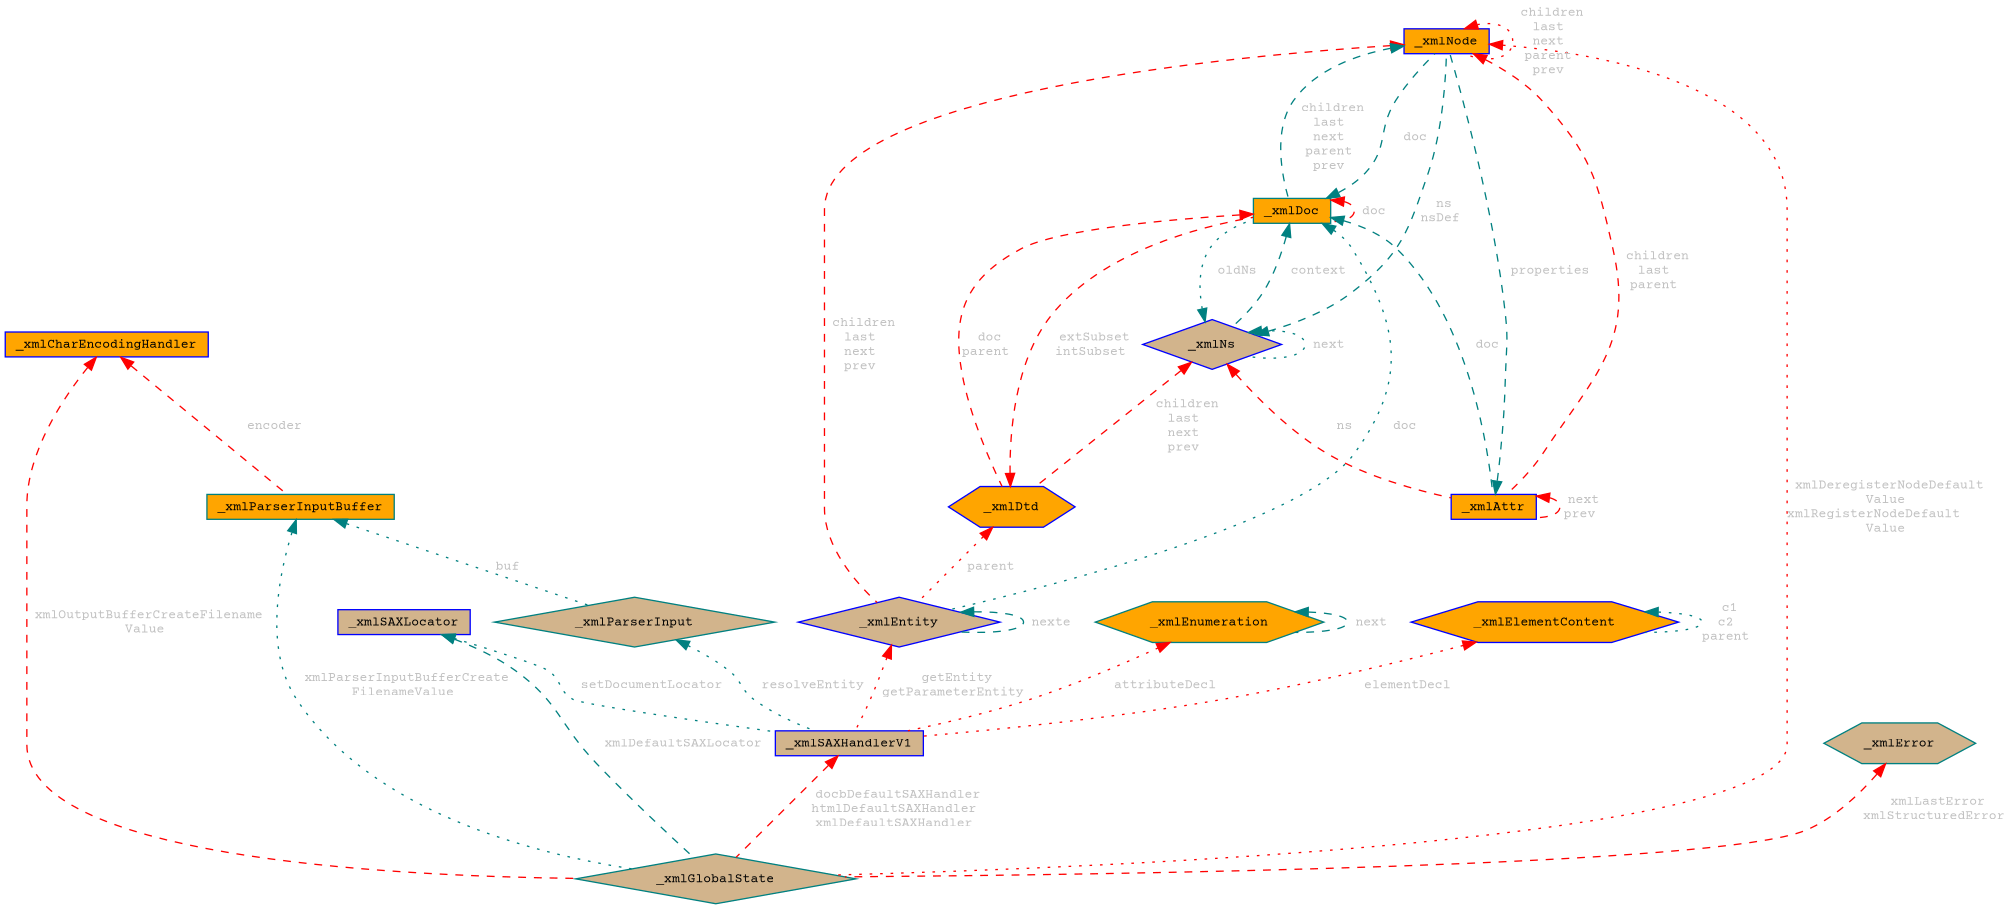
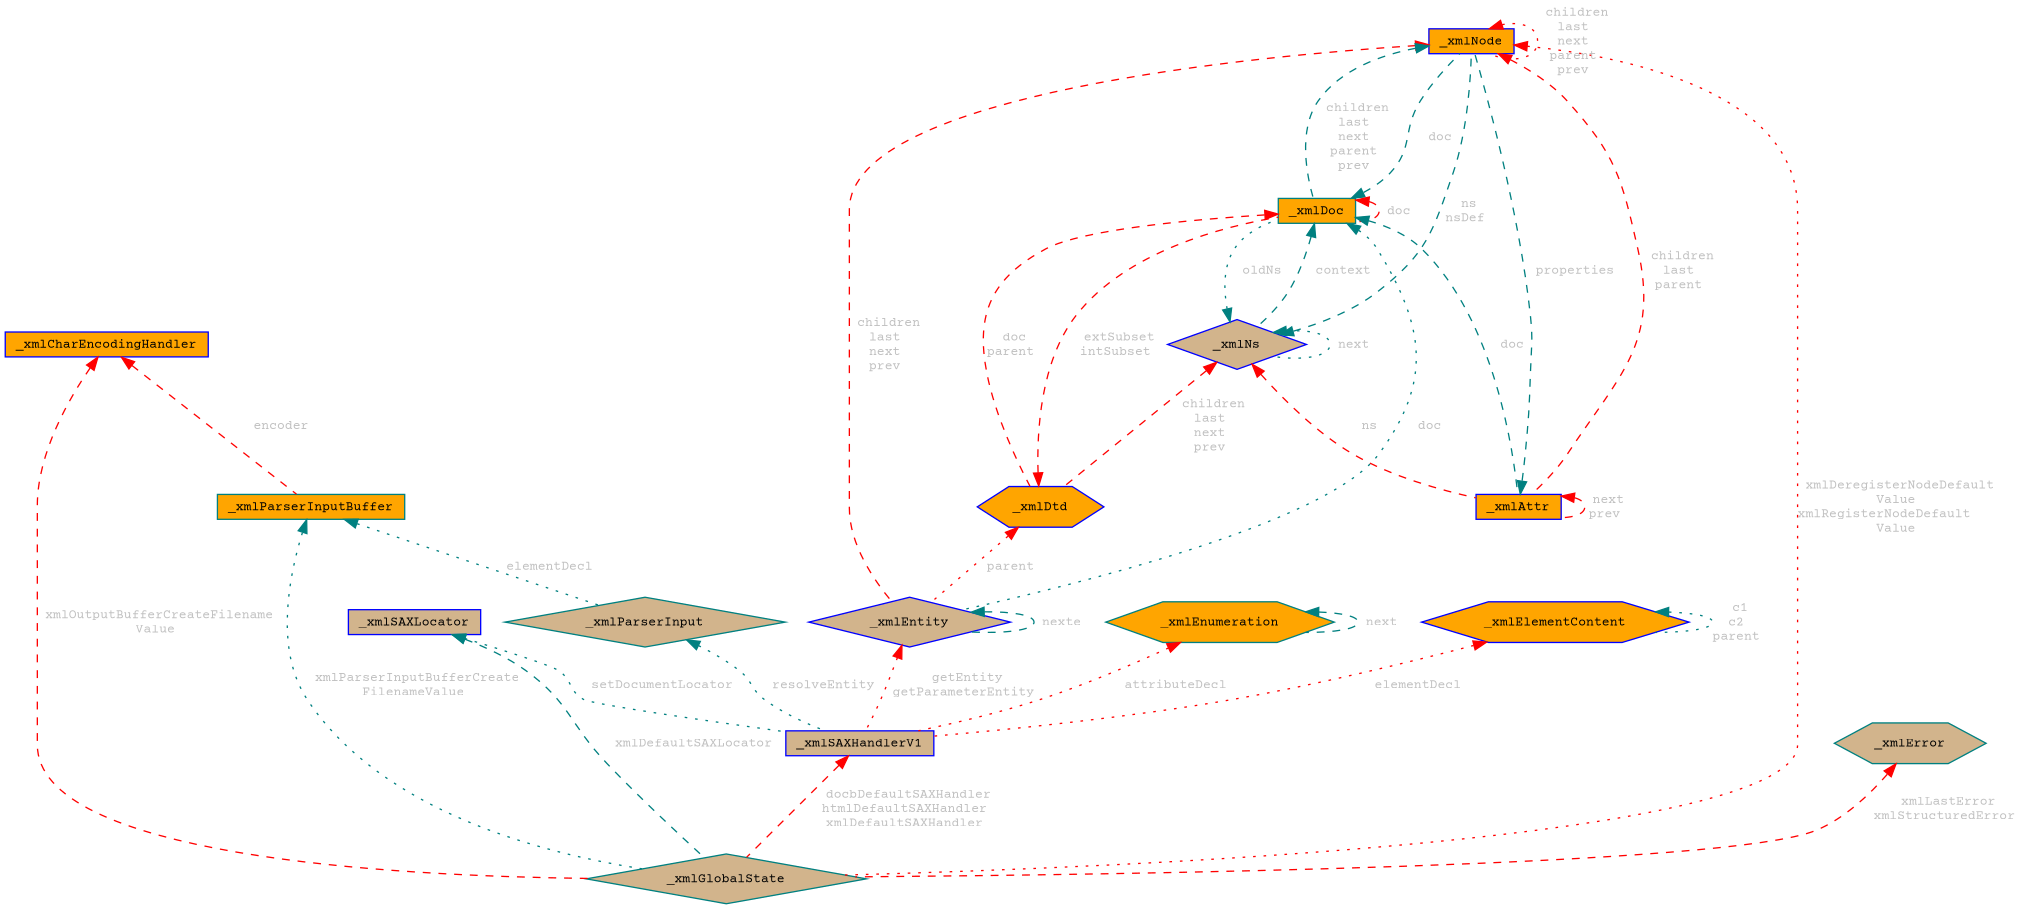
(504, 566) -> (546, 566)
